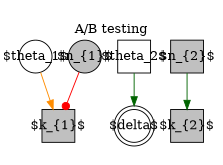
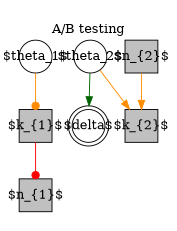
(85, 57) -> (36, 195)
(134, 57) -> (90, 57)
(45, 86) -> (36, 88)
none -> (112, 86)
(73, 87) -> (36, 157)
(187, 87) -> (141, 87)
